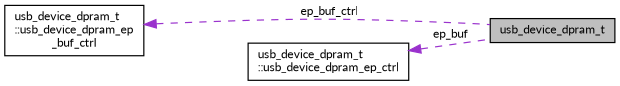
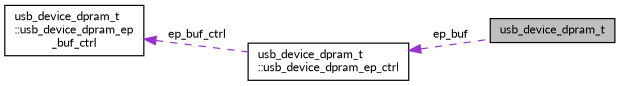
(323, 19) -> (202, 46)
